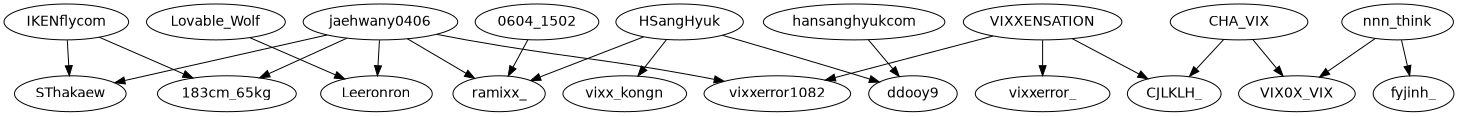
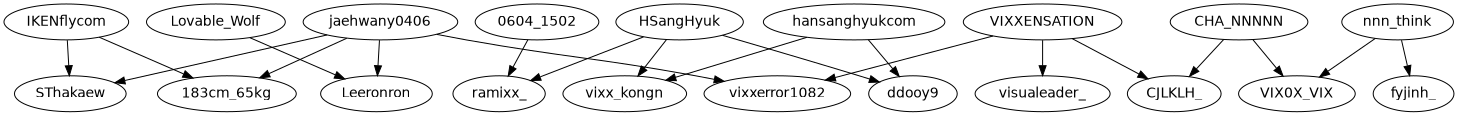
(1239, 22) -> (1239, 22)
(437, 56) -> none
none -> (741, 57)
(1043, 94) -> (1043, 94)
